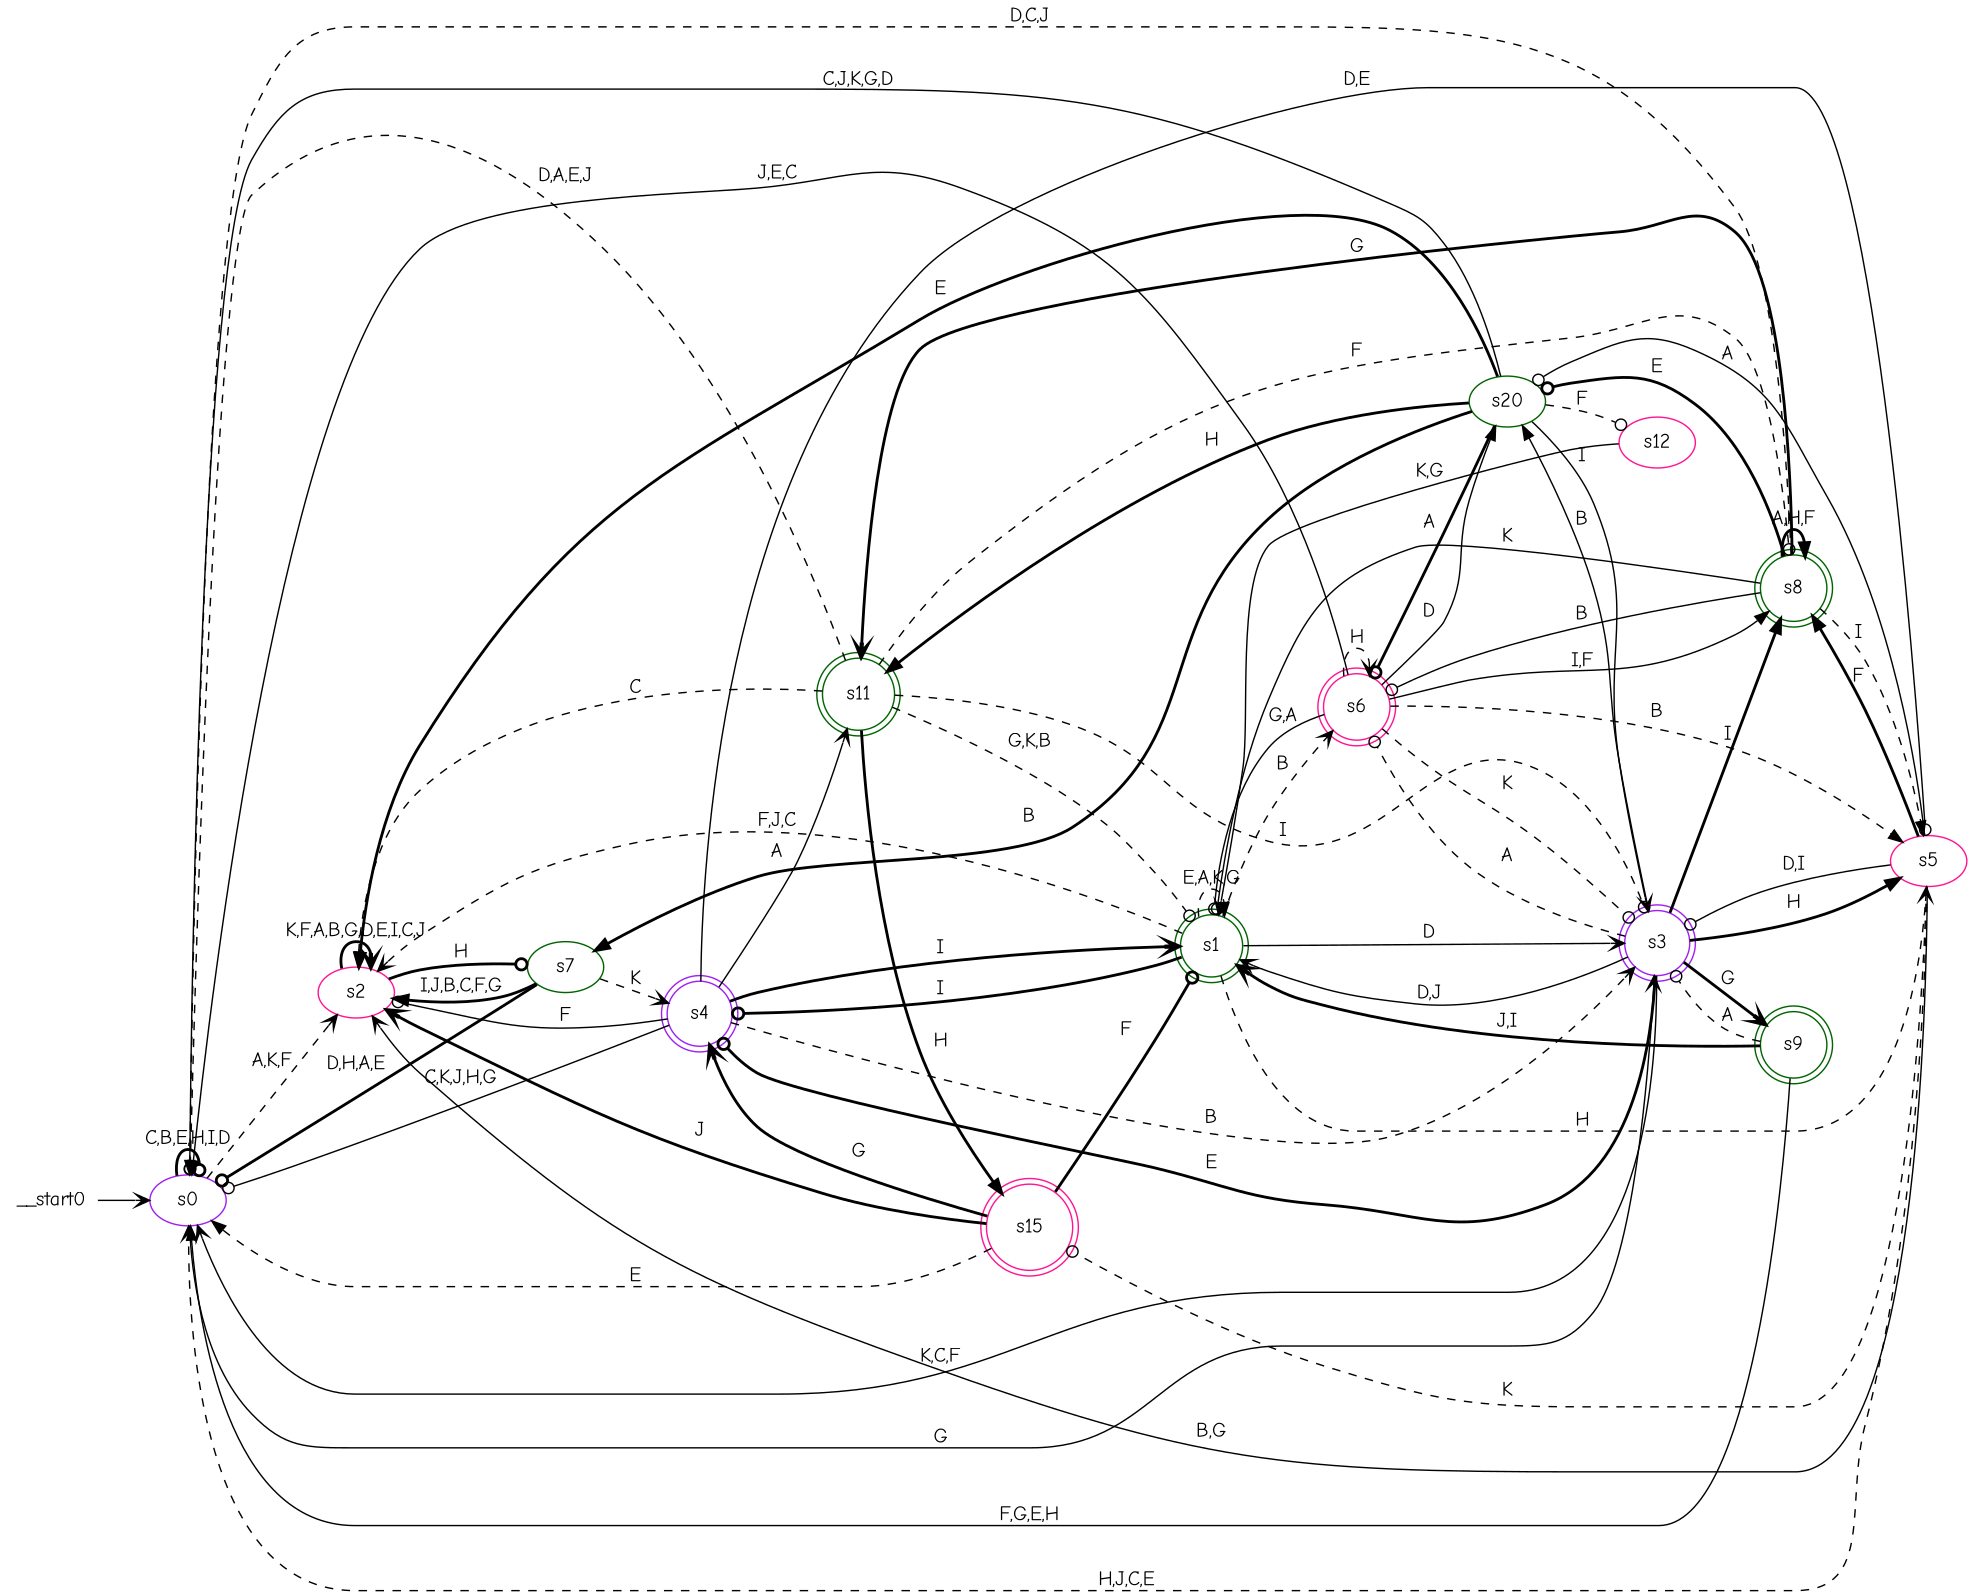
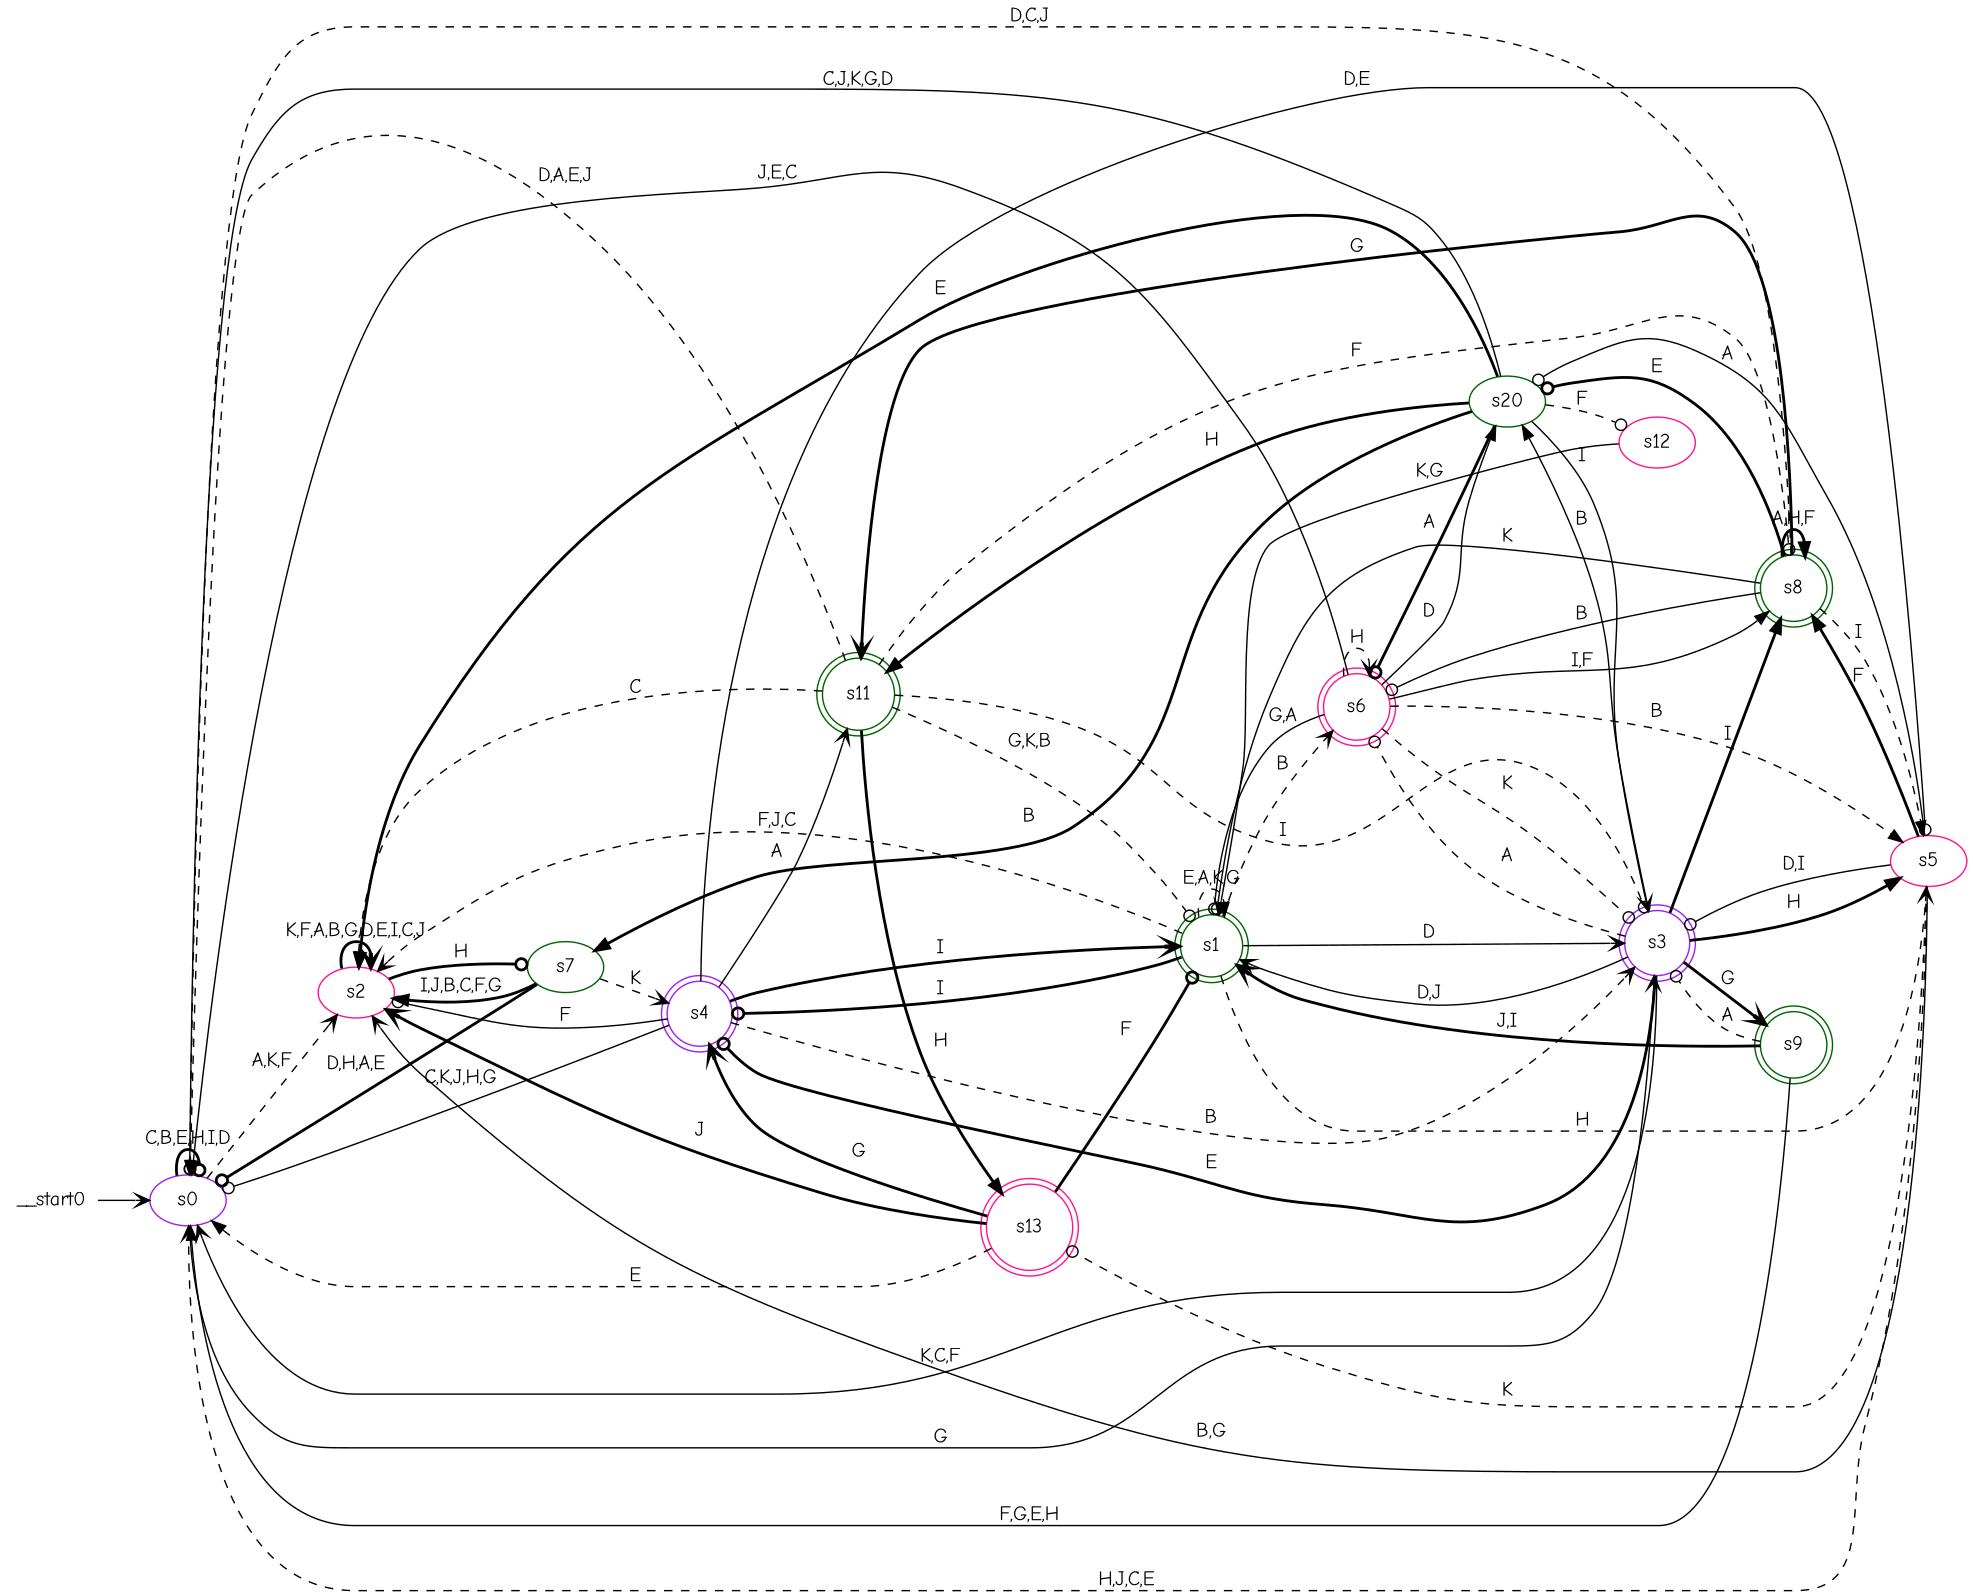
(1030, 1227) -> (1030, 1227)
